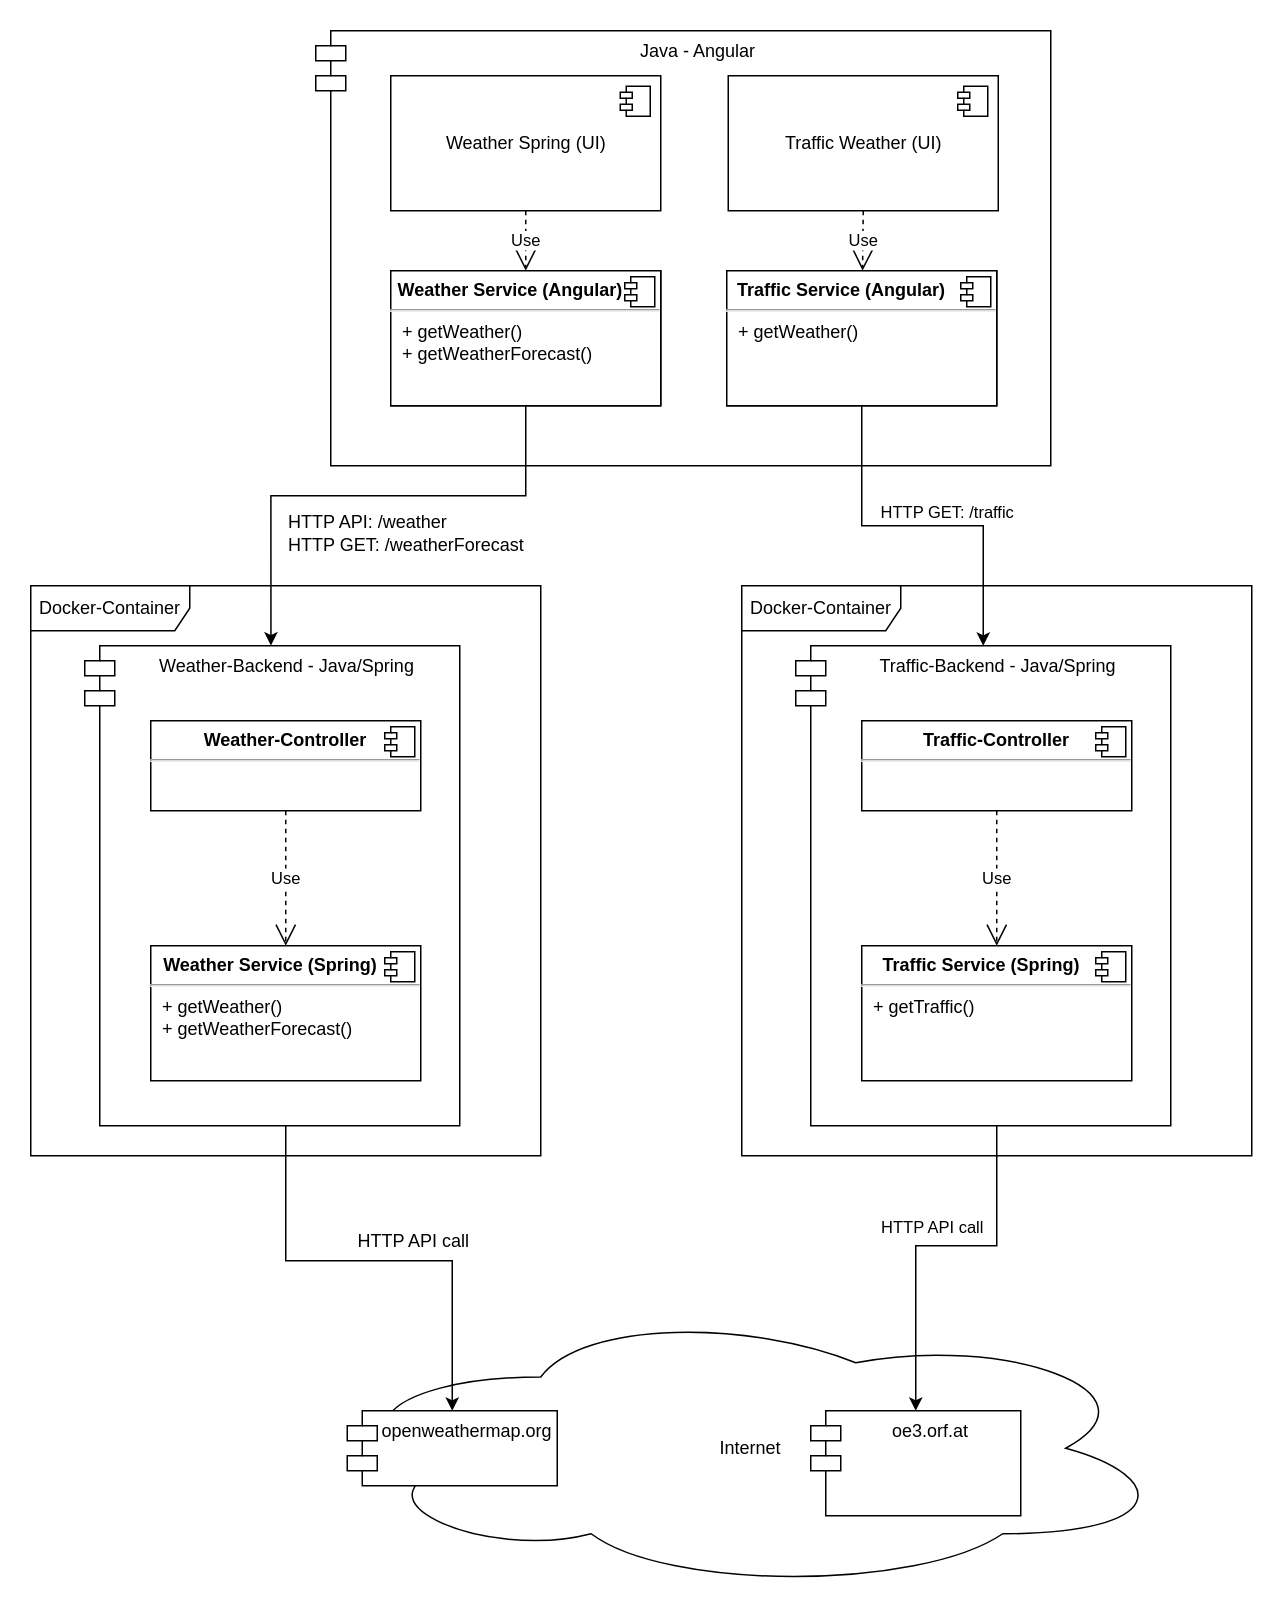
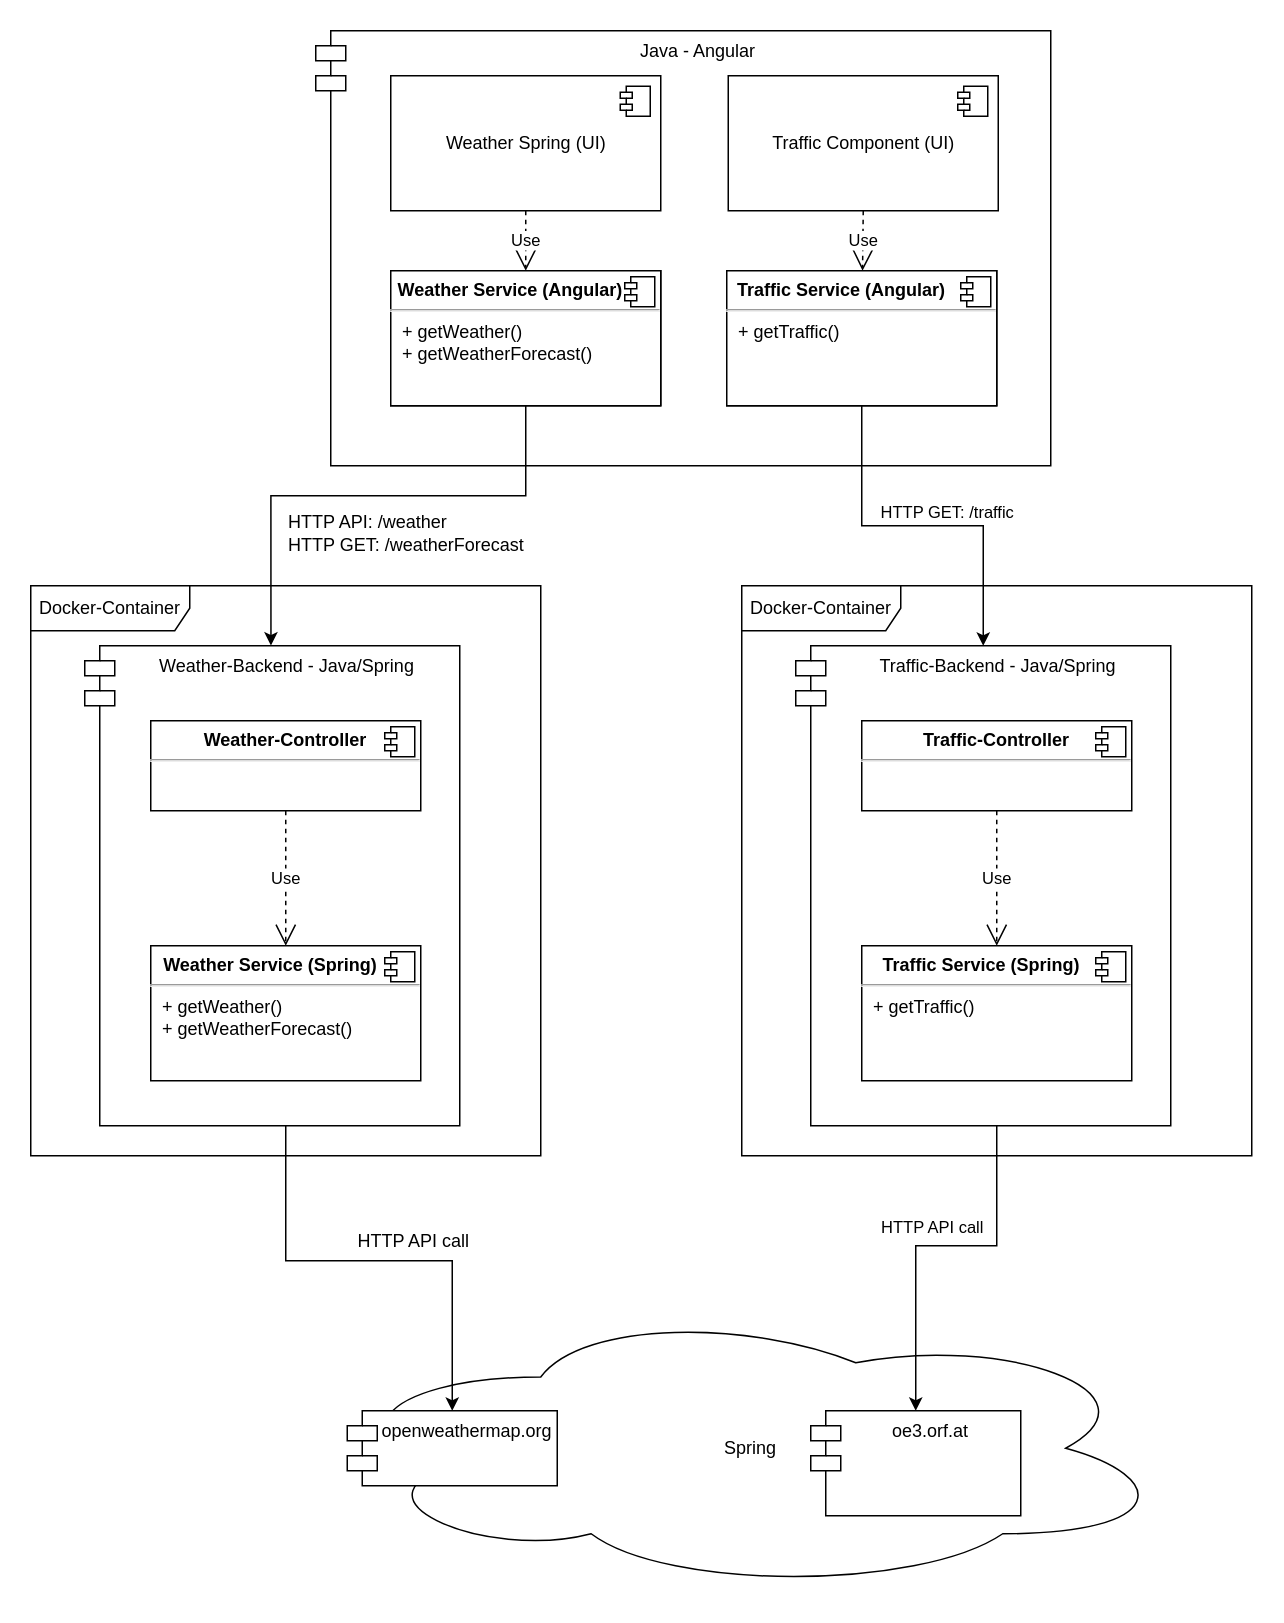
(864, 143) -> (864, 143)
(841, 271) -> (841, 271)
(751, 1448) -> (751, 1448)
